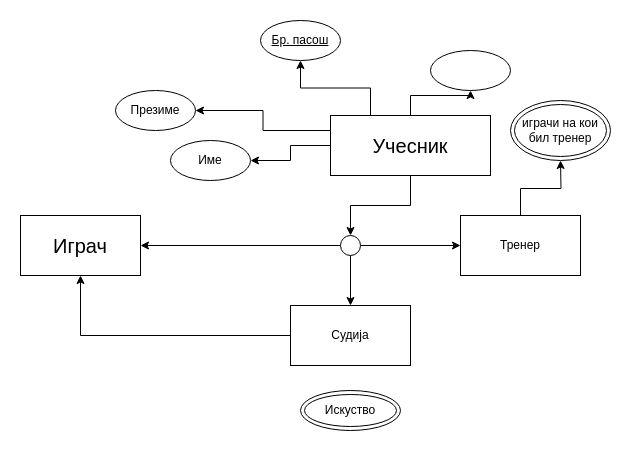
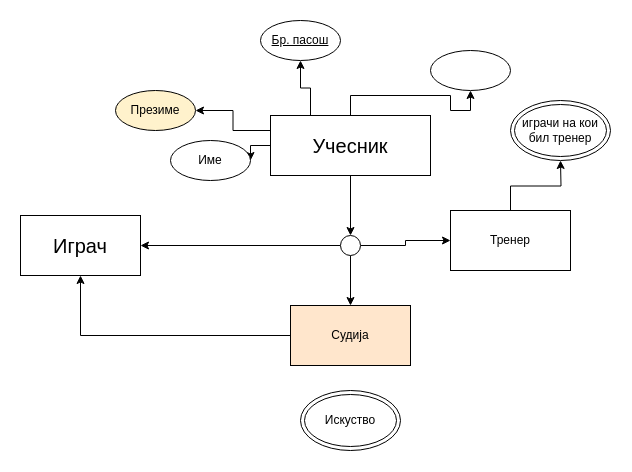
(156, 111) -> (156, 111)
(411, 146) -> (351, 146)
(521, 246) -> (511, 241)
(351, 336) -> (351, 336)
(351, 411) -> (351, 421)
